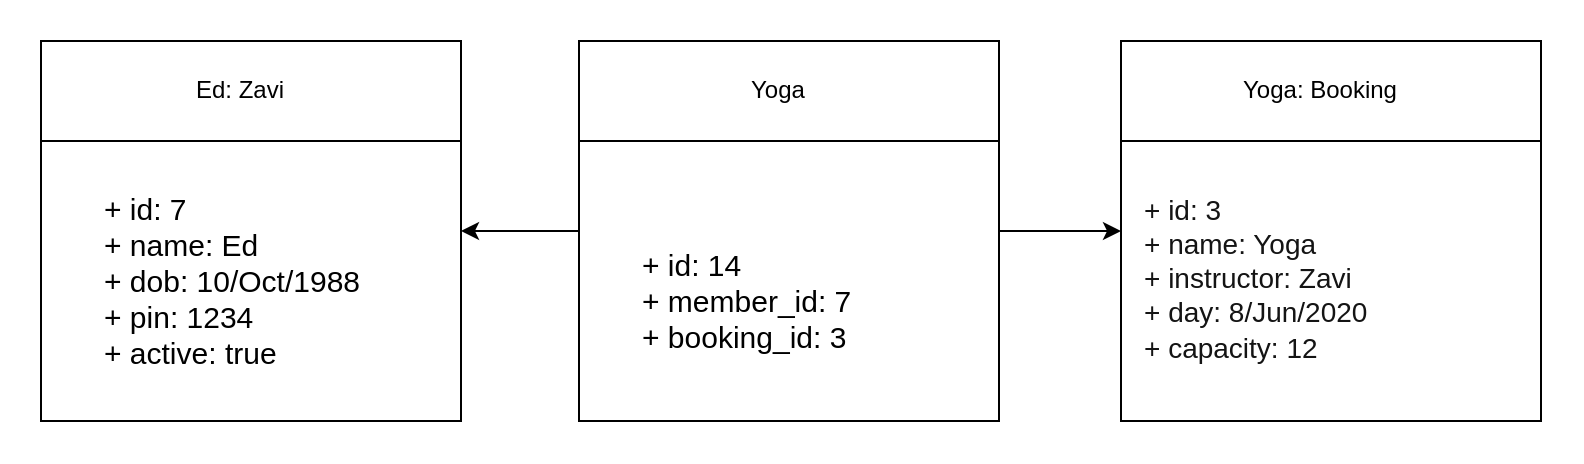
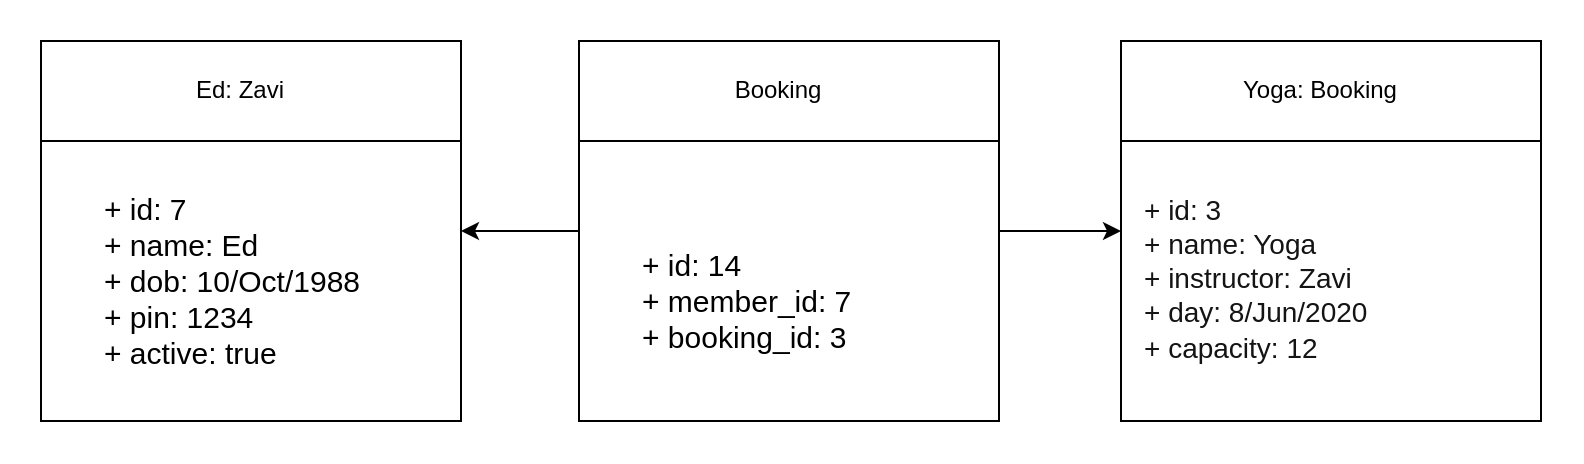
(779, 91) -> (779, 91)
